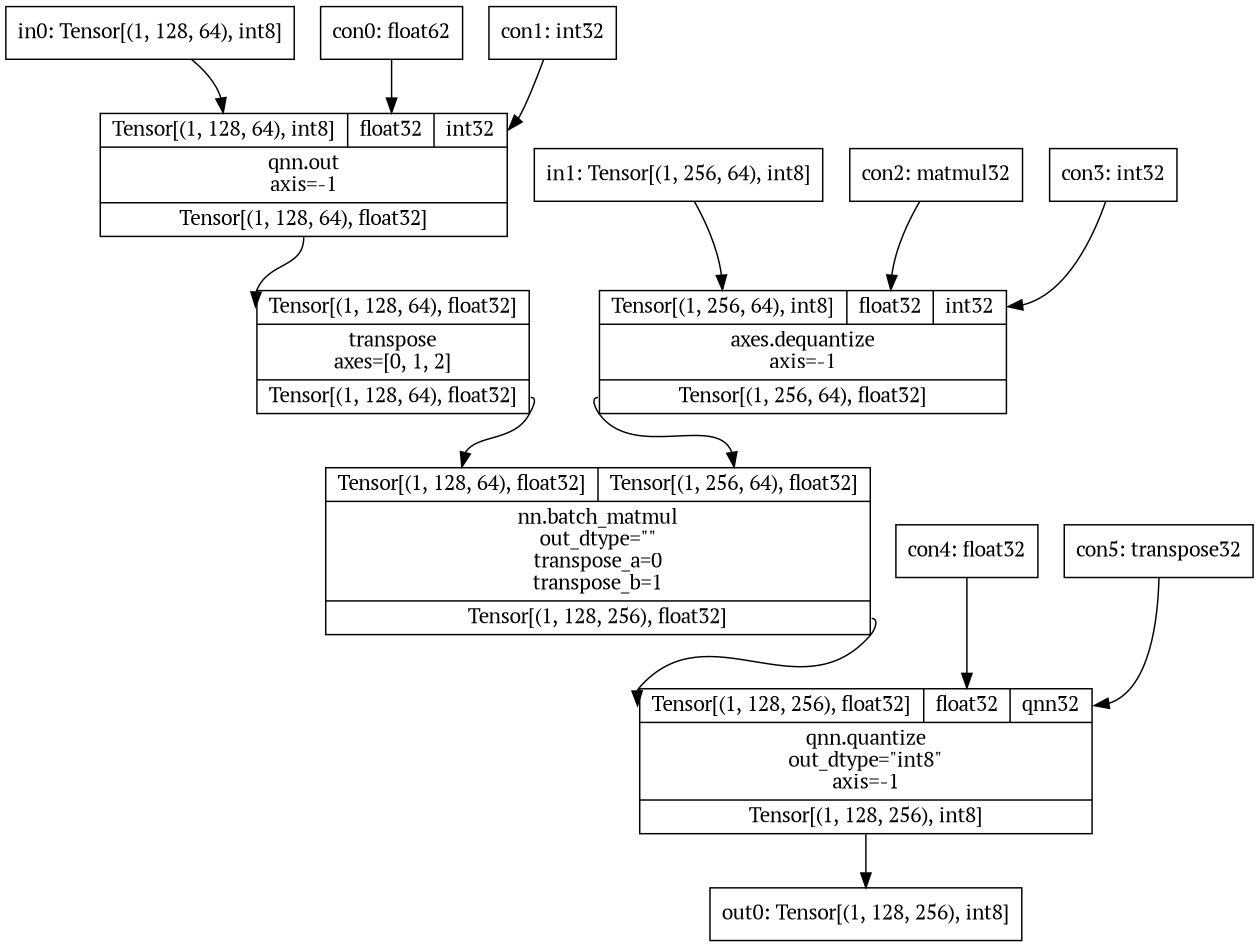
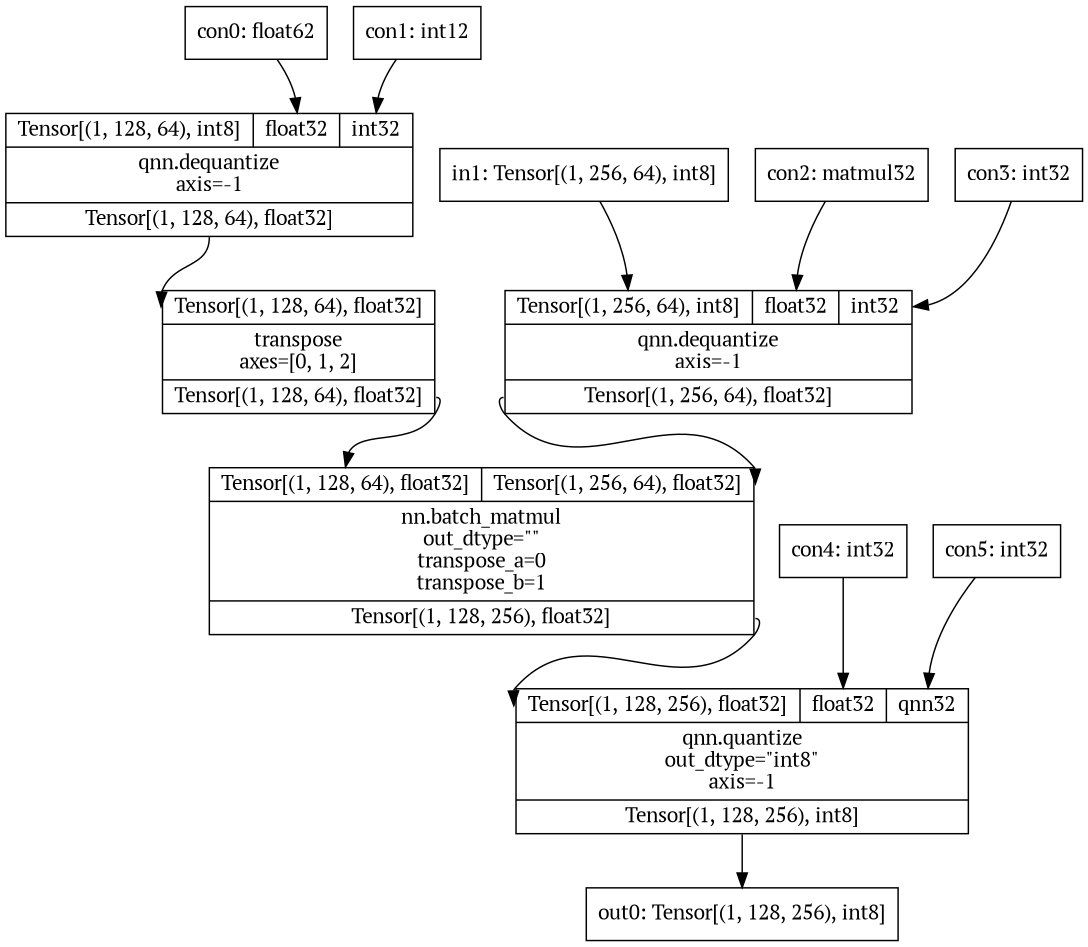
(150, 33) -> none
(553, 33) -> (417, 33)
(304, 163) -> (209, 163)
(803, 340) -> (709, 340)
(967, 551) -> (843, 551)
(1159, 551) -> (997, 551)
